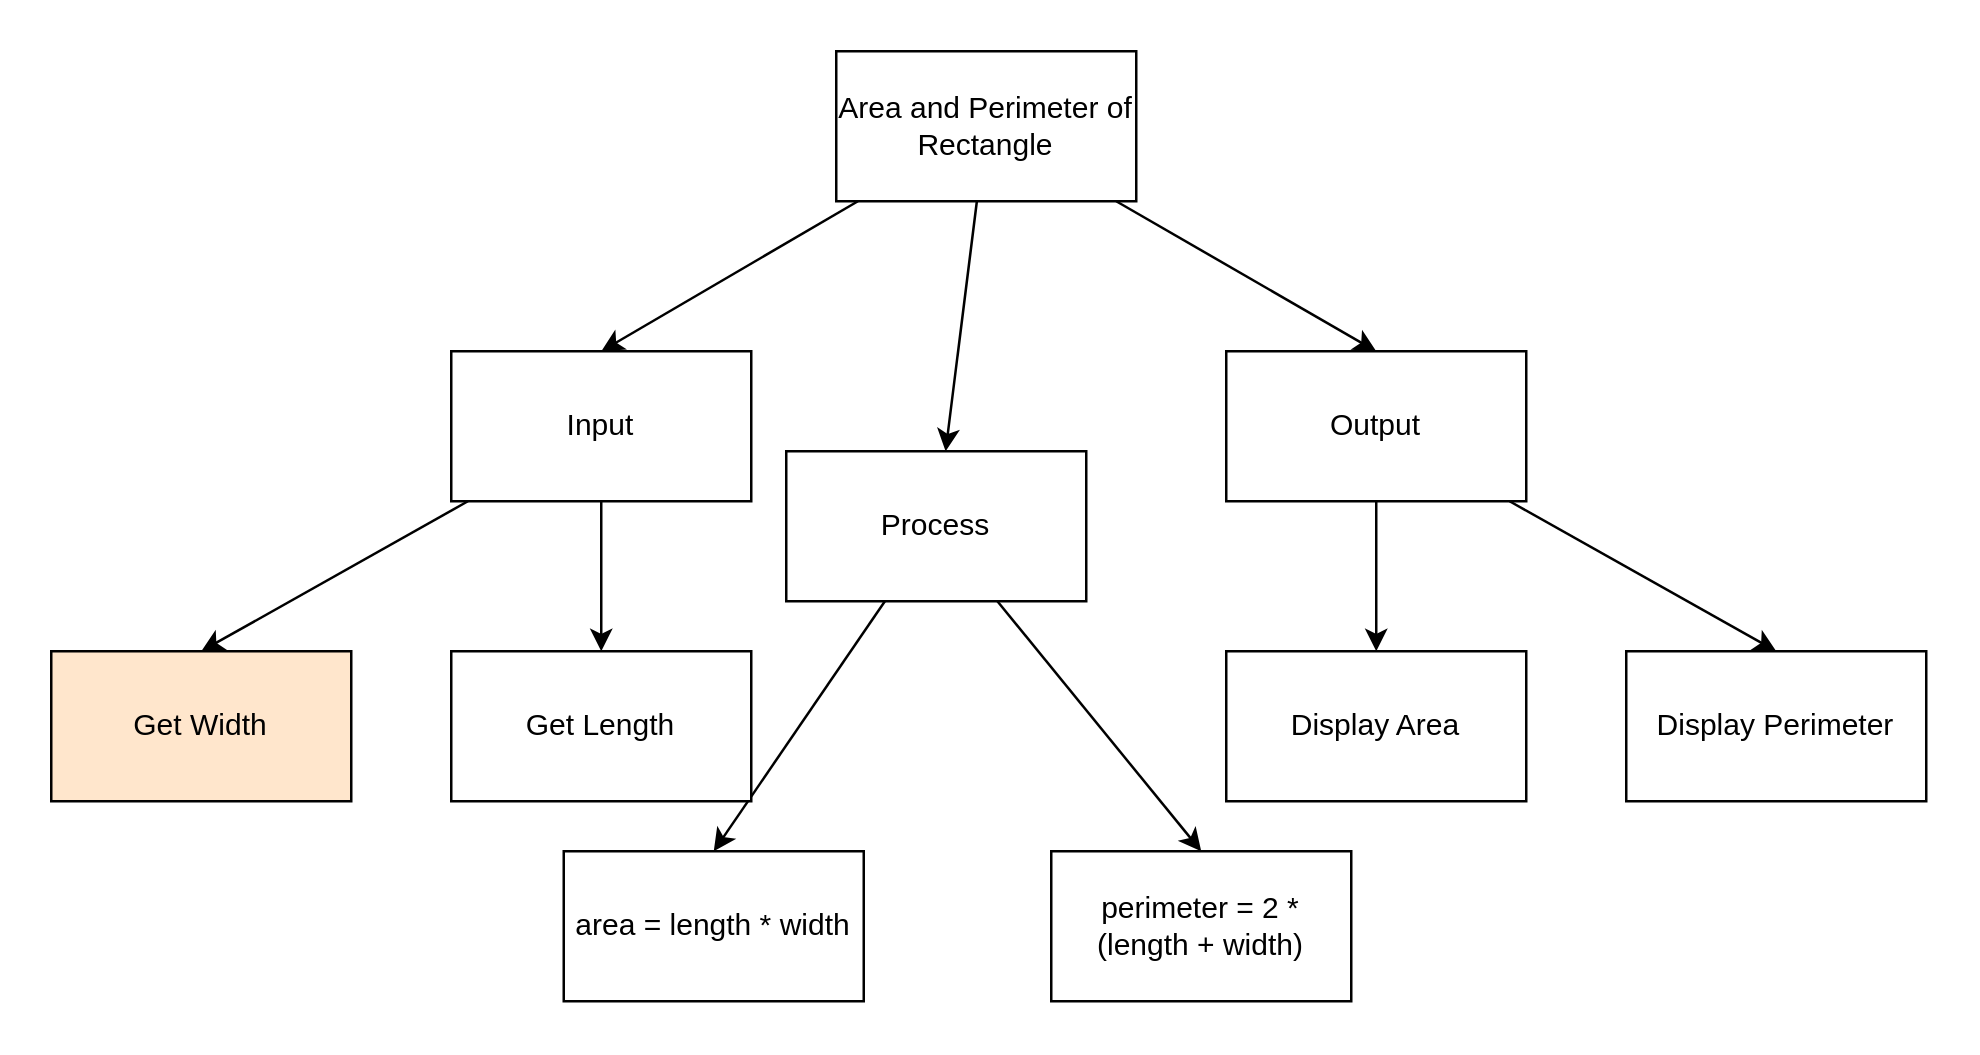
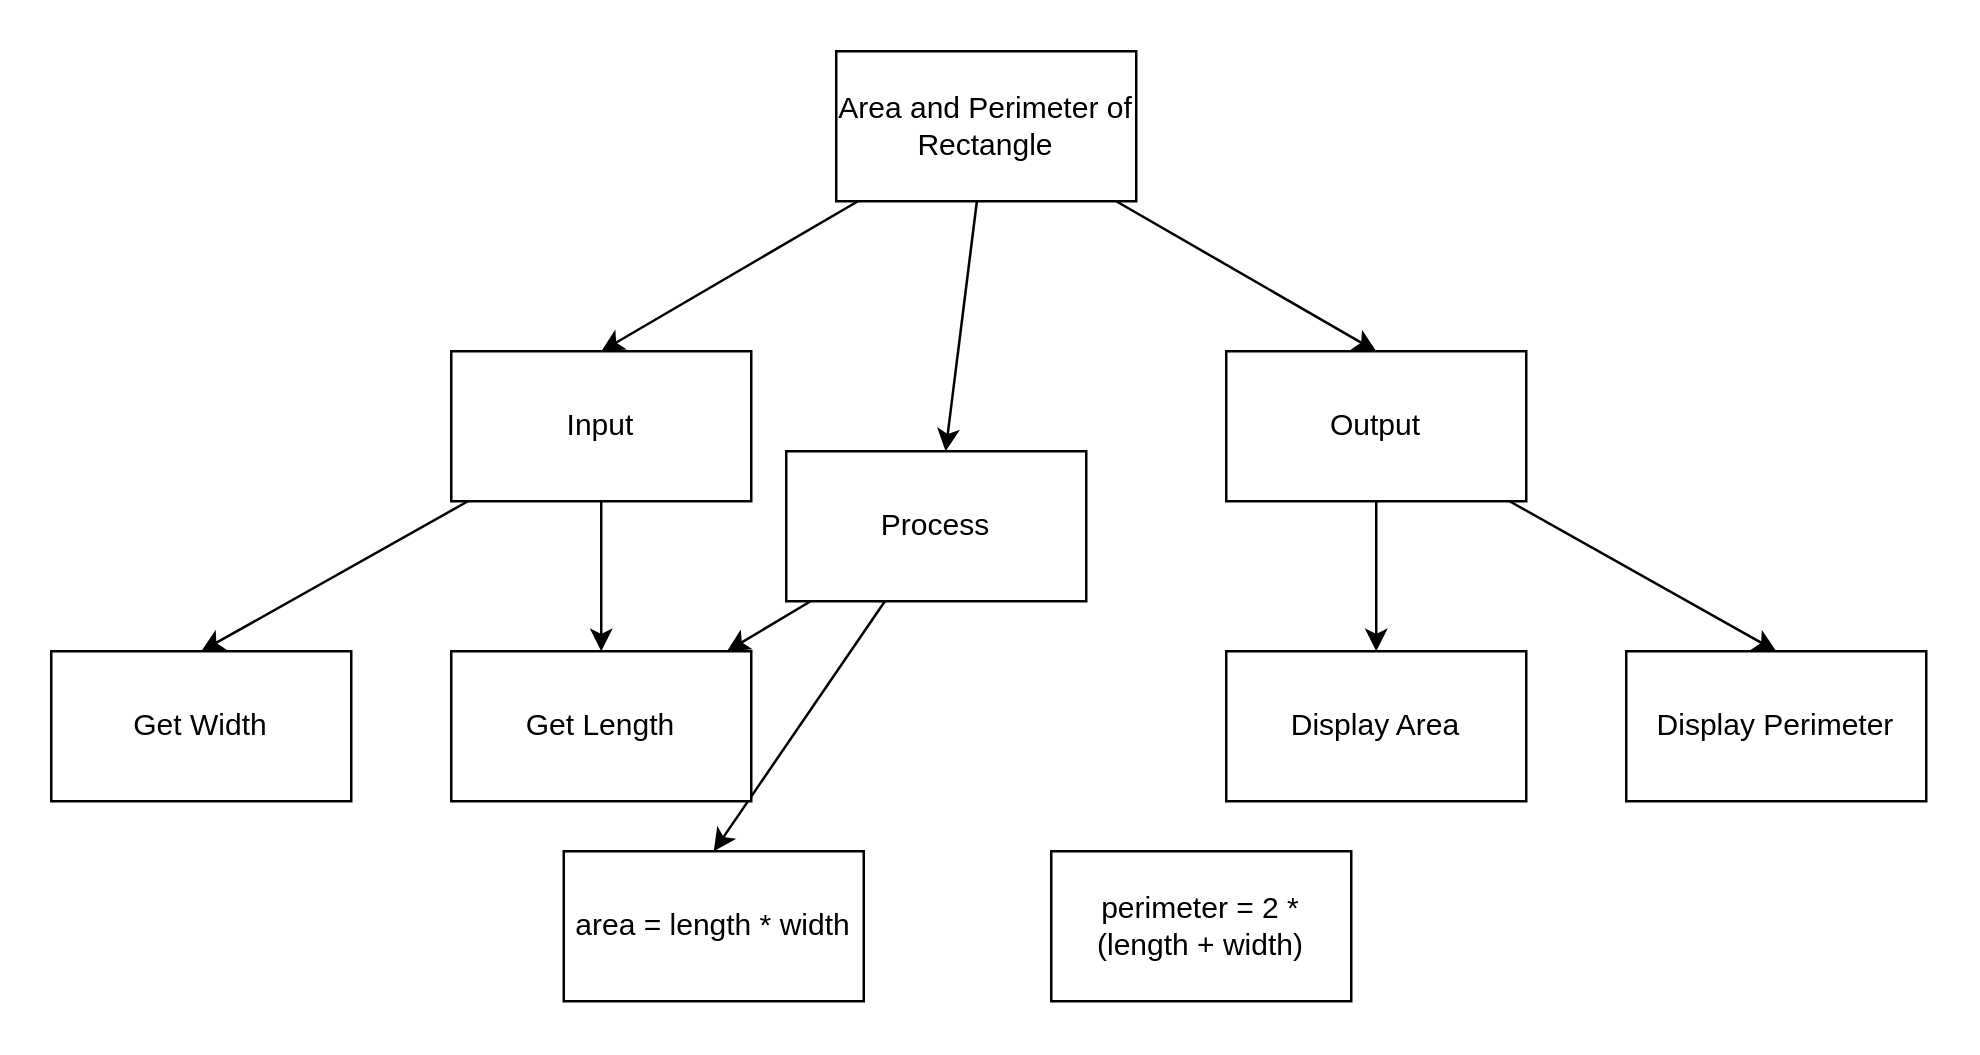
(1094, 720) -> (775, 622)
(201, 726) -> (201, 726)
